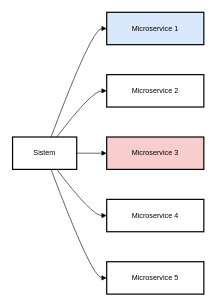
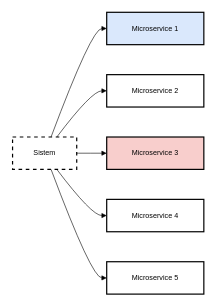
(44, 153) -> (44, 153)
